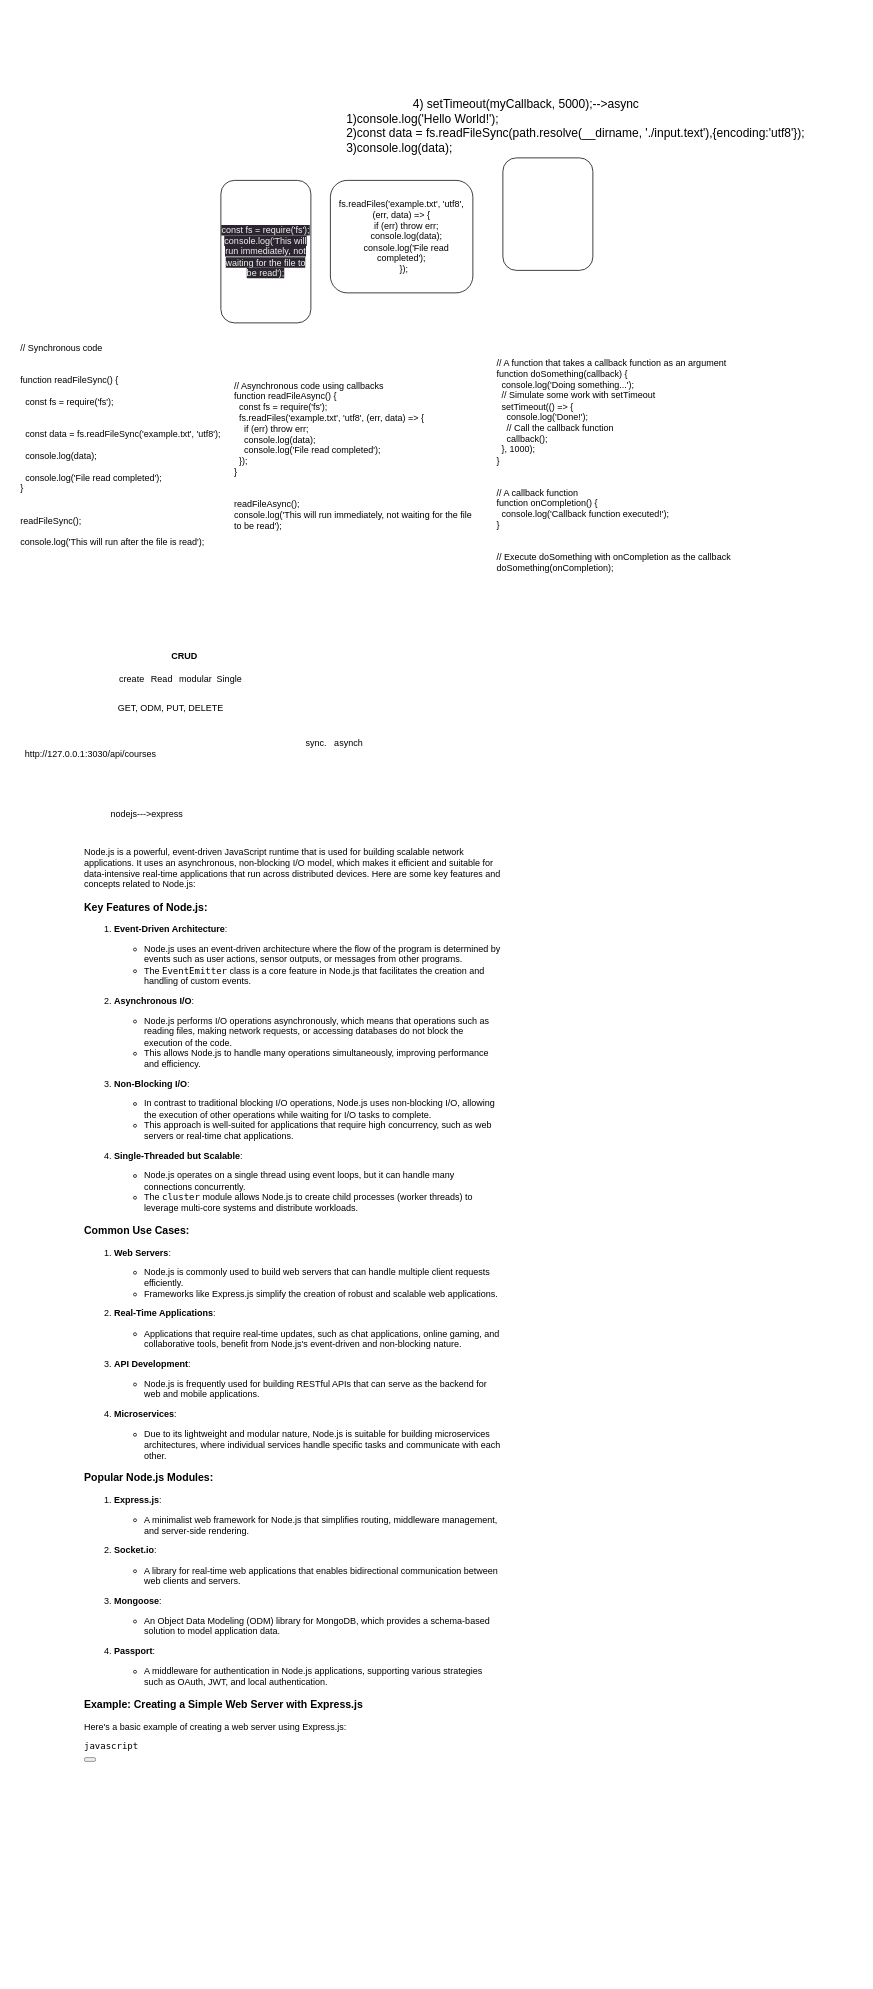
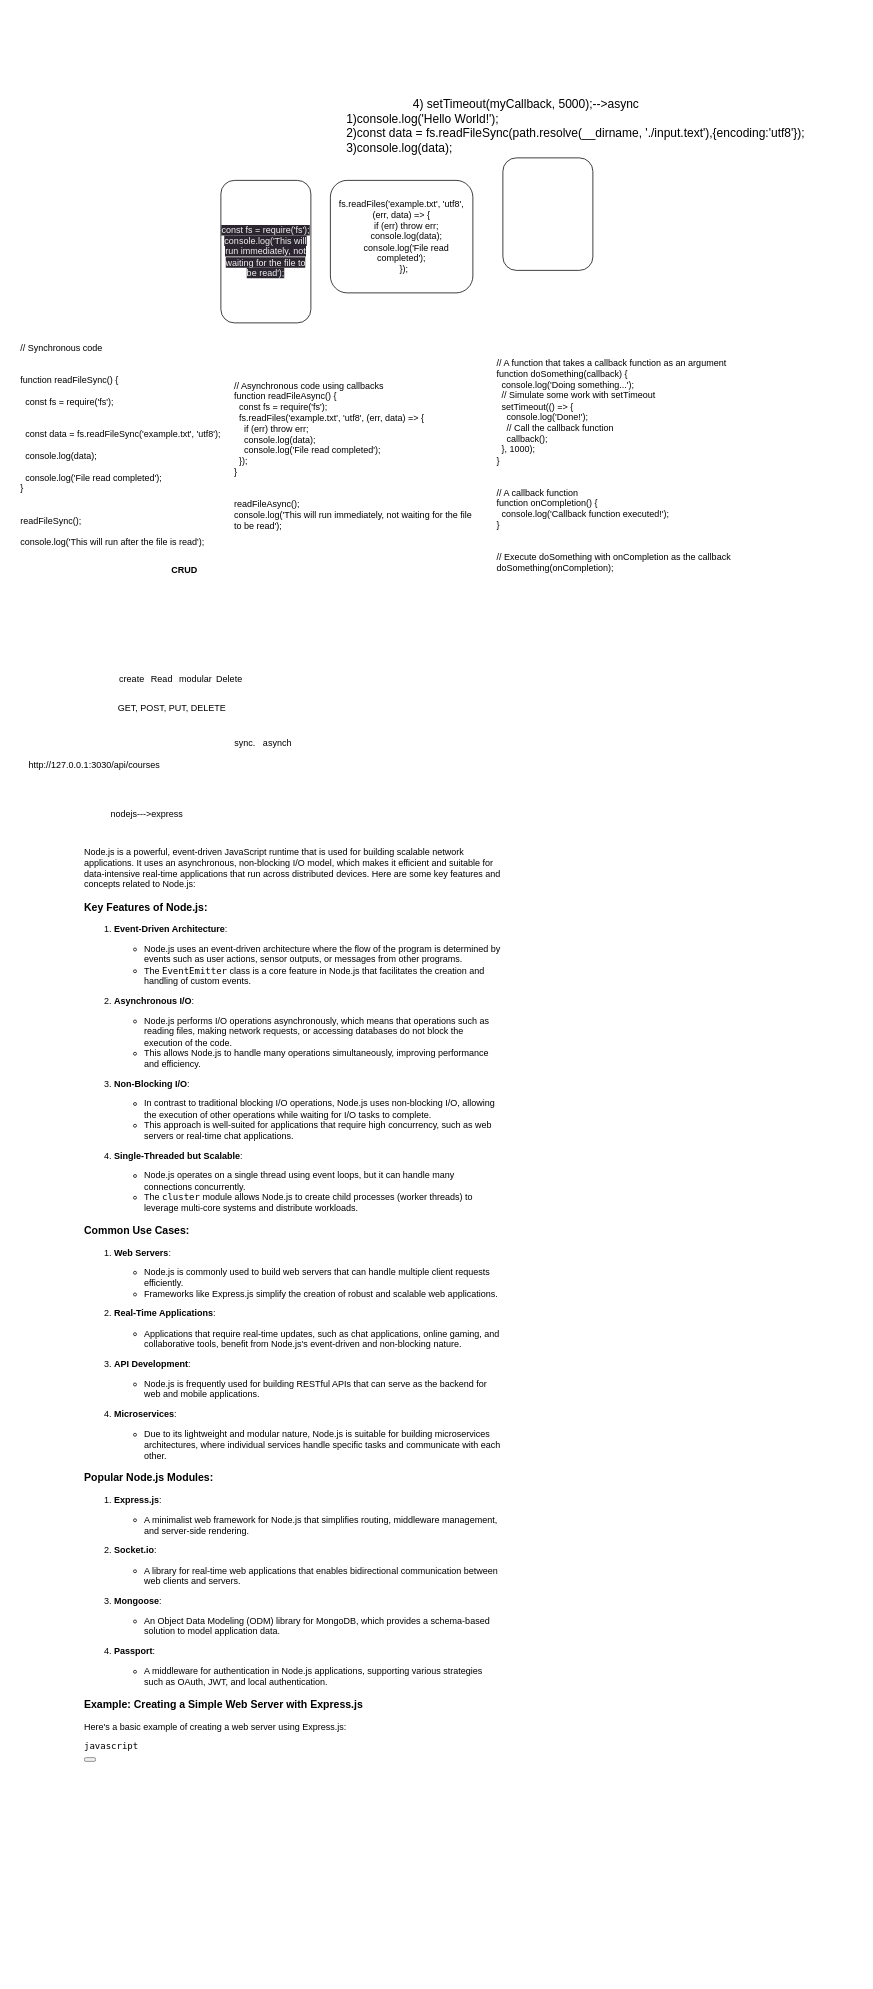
(184, 657) -> (184, 570)
(230, 679) -> (230, 679)
(164, 709) -> (167, 709)
(334, 743) -> (263, 743)
(90, 754) -> (94, 765)
